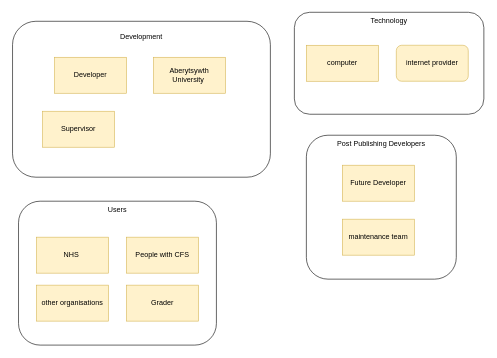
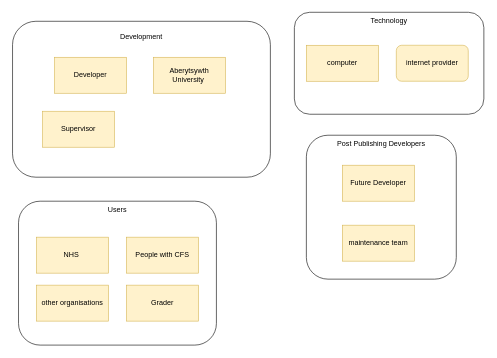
(378, 237) -> (378, 243)
